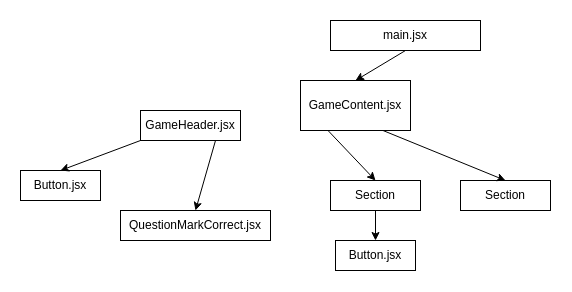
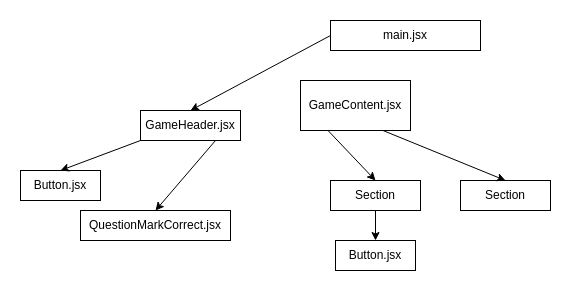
(384, 64) -> none
none -> (263, 71)
(196, 226) -> (156, 226)
